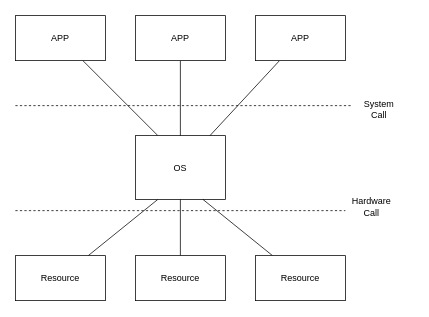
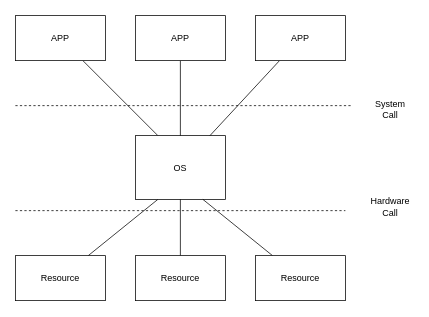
(379, 109) -> (390, 109)
(372, 207) -> (390, 207)
